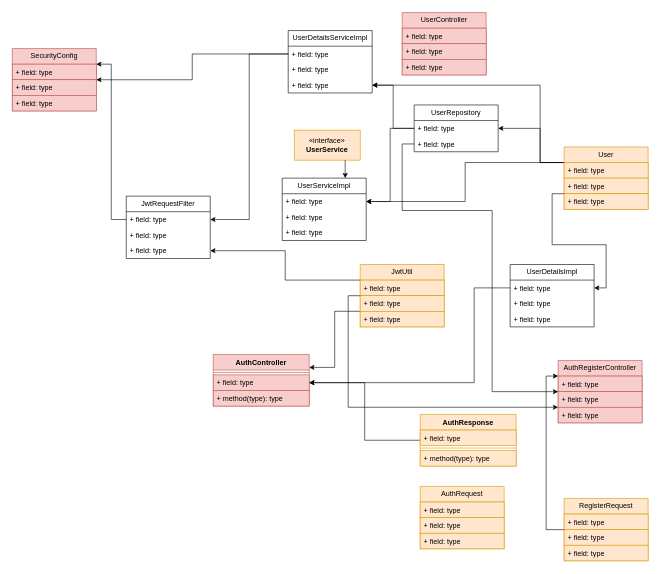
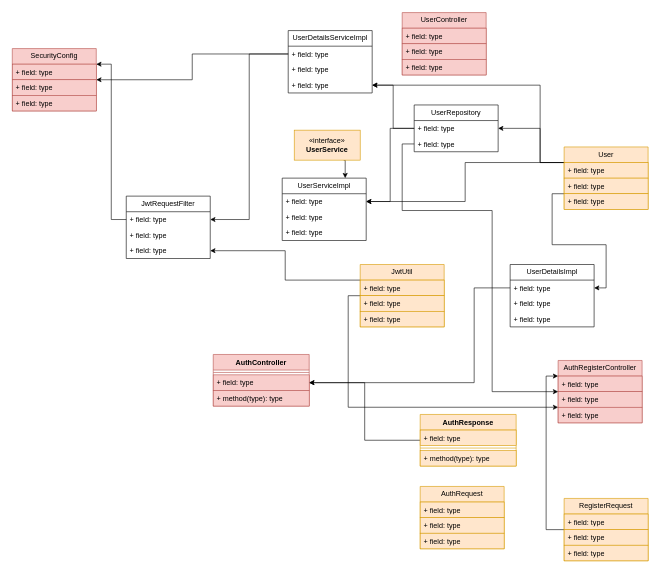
(326, 367) -> none
